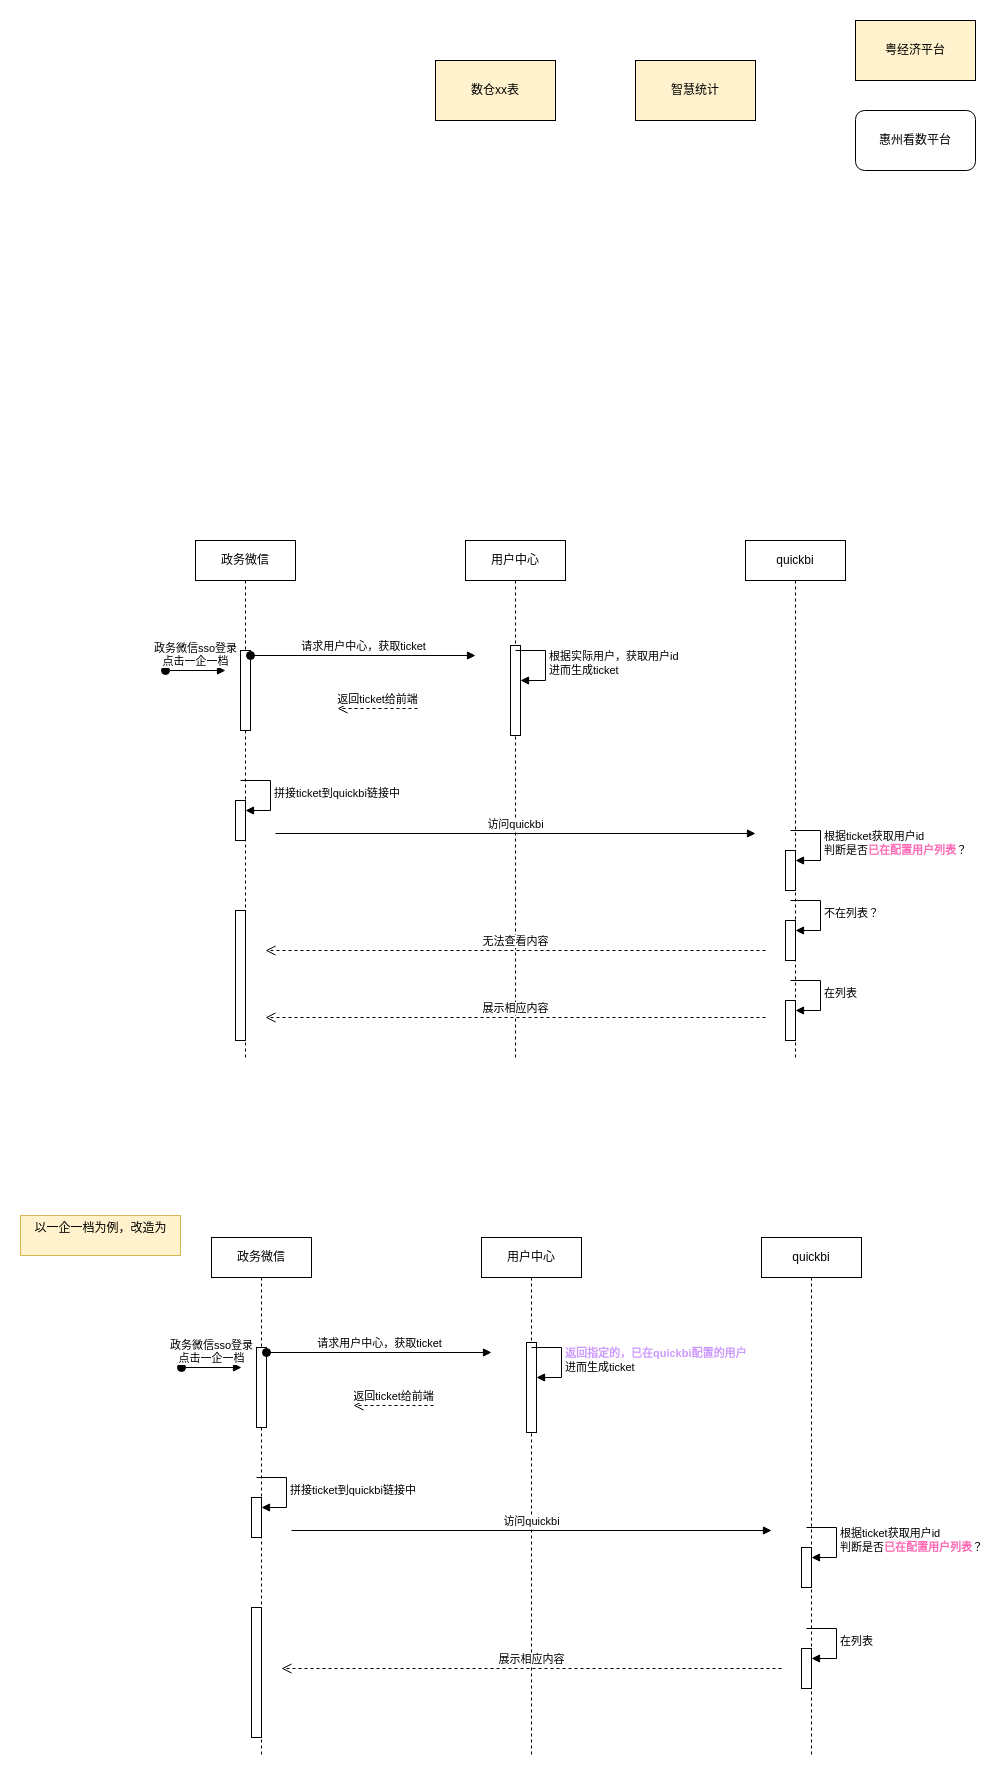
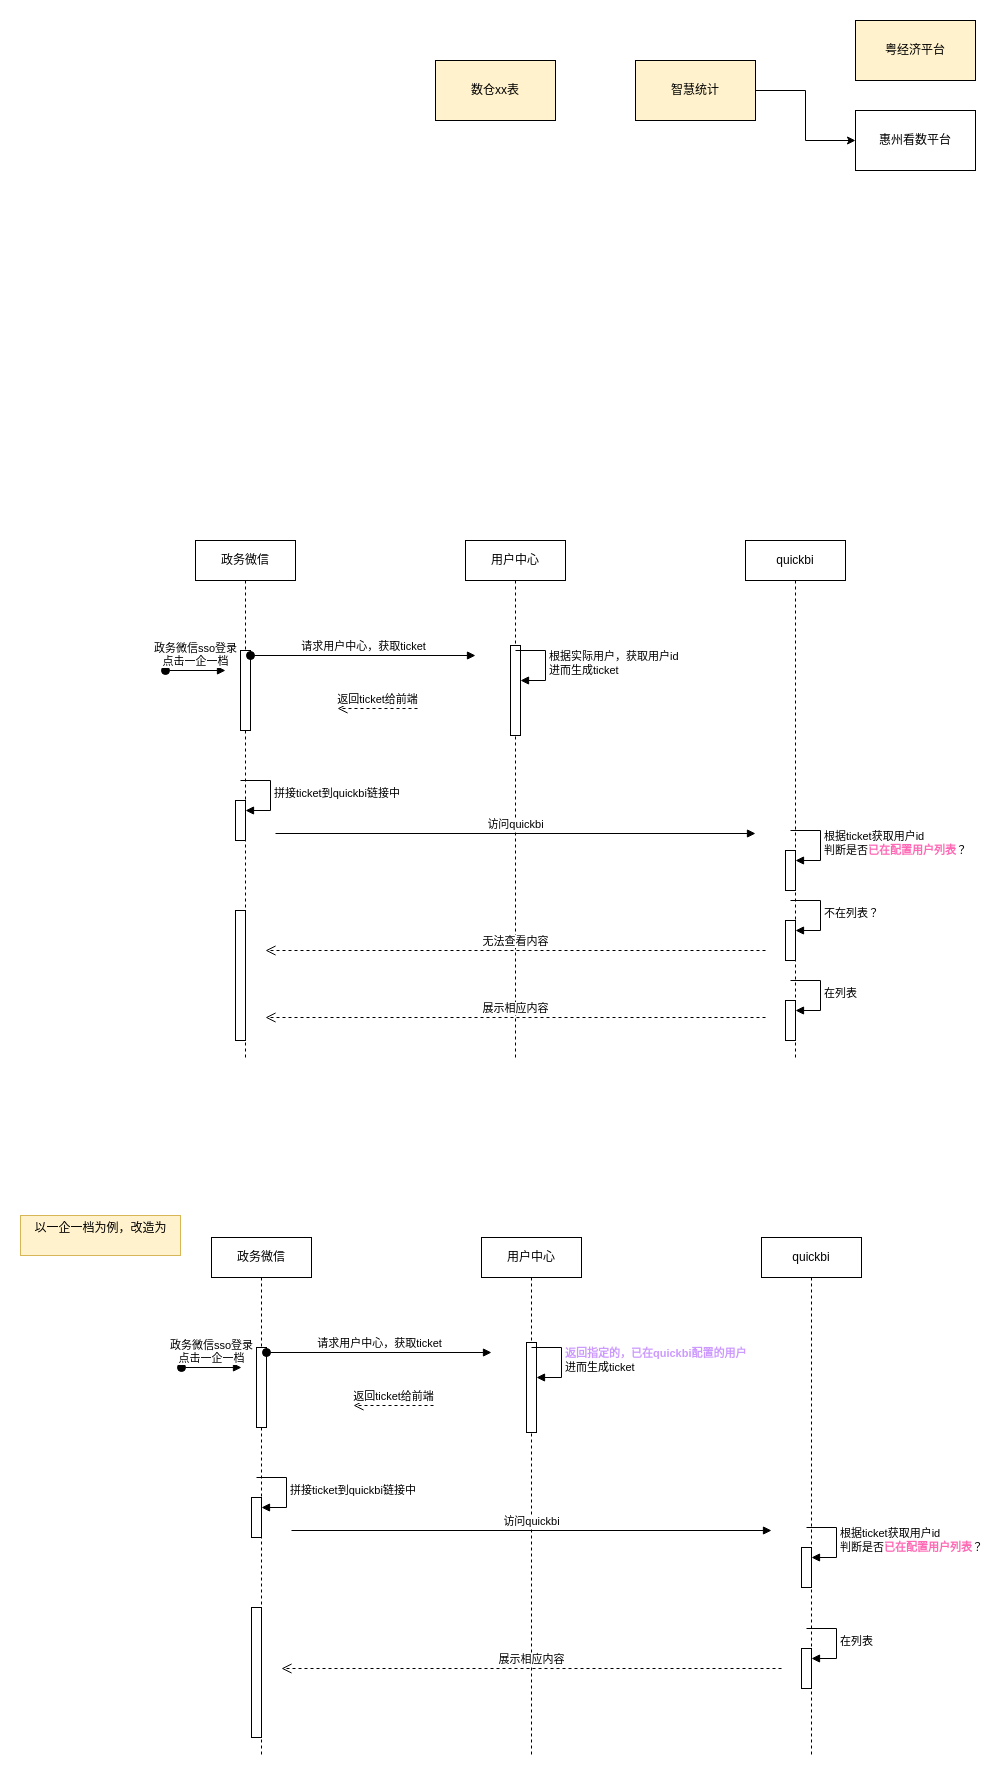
none -> (806, 112)
(916, 141) -> (916, 141)
